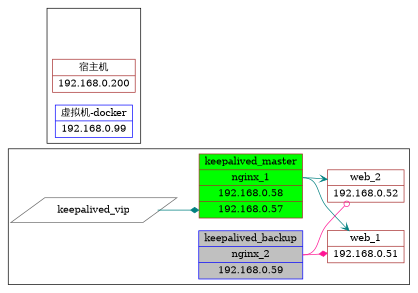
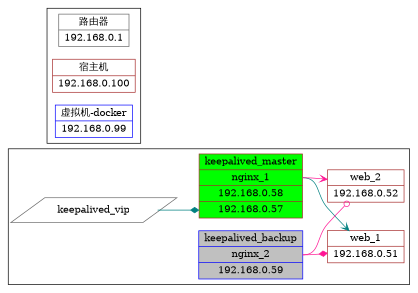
none -> (94, 30)
(94, 84) -> (94, 84)
(316, 178) -> (316, 178)
